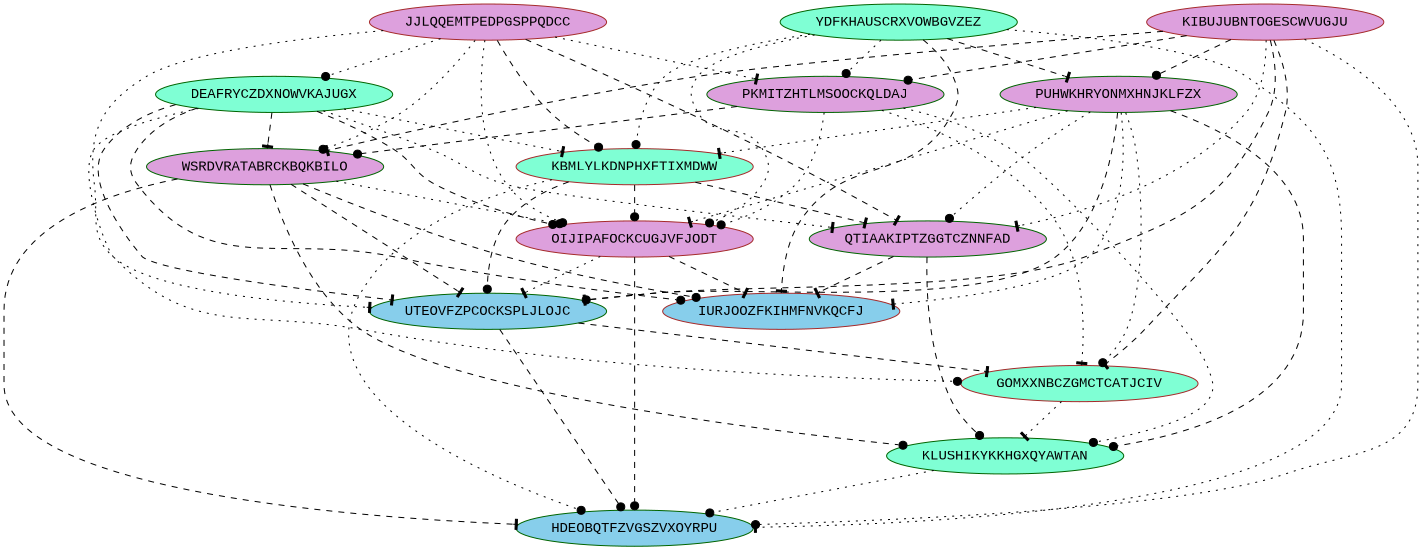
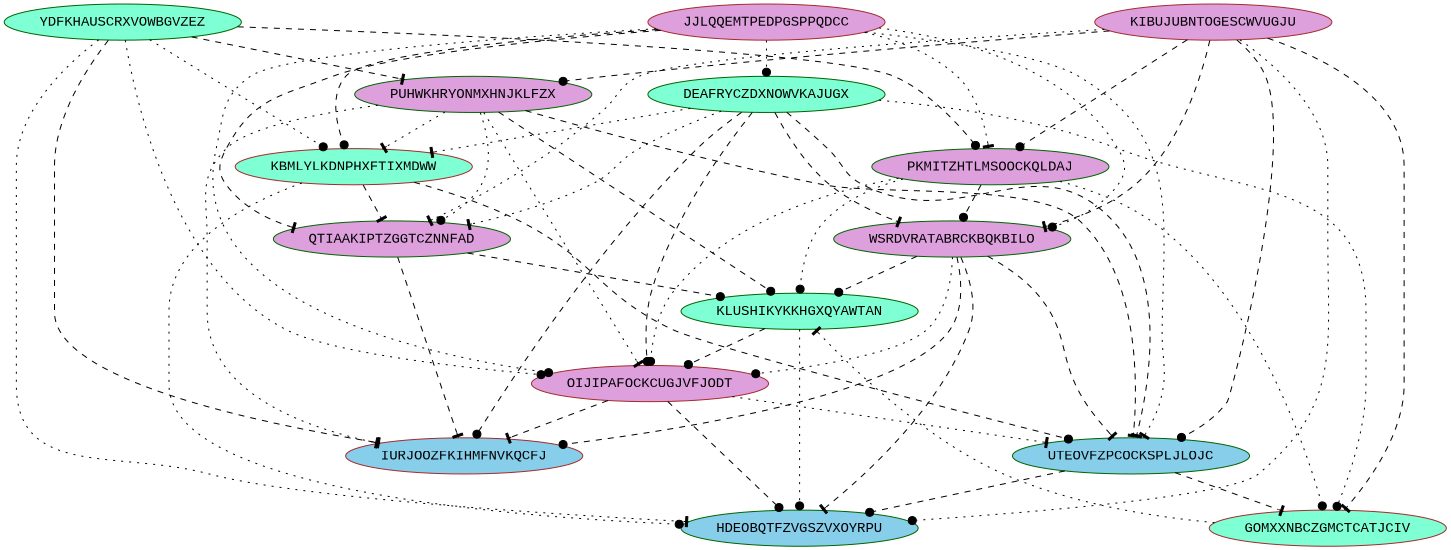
(870, 51) -> (619, 45)
(1034, 196) -> (1231, 306)
(635, 198) -> (734, 343)
(1141, 246) -> none
